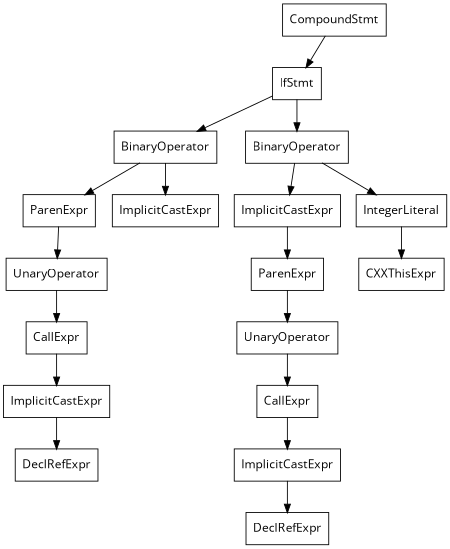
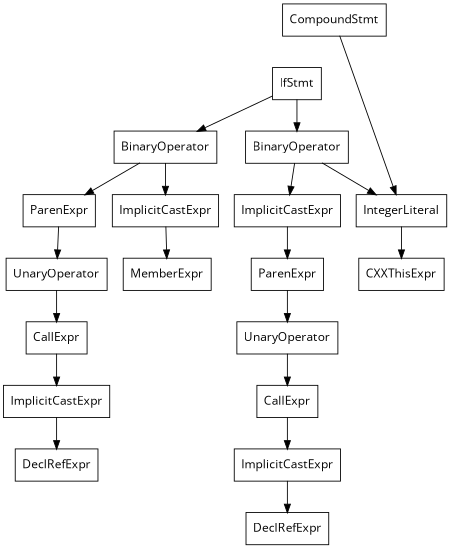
(318, 48) -> (366, 111)
none -> (167, 274)
